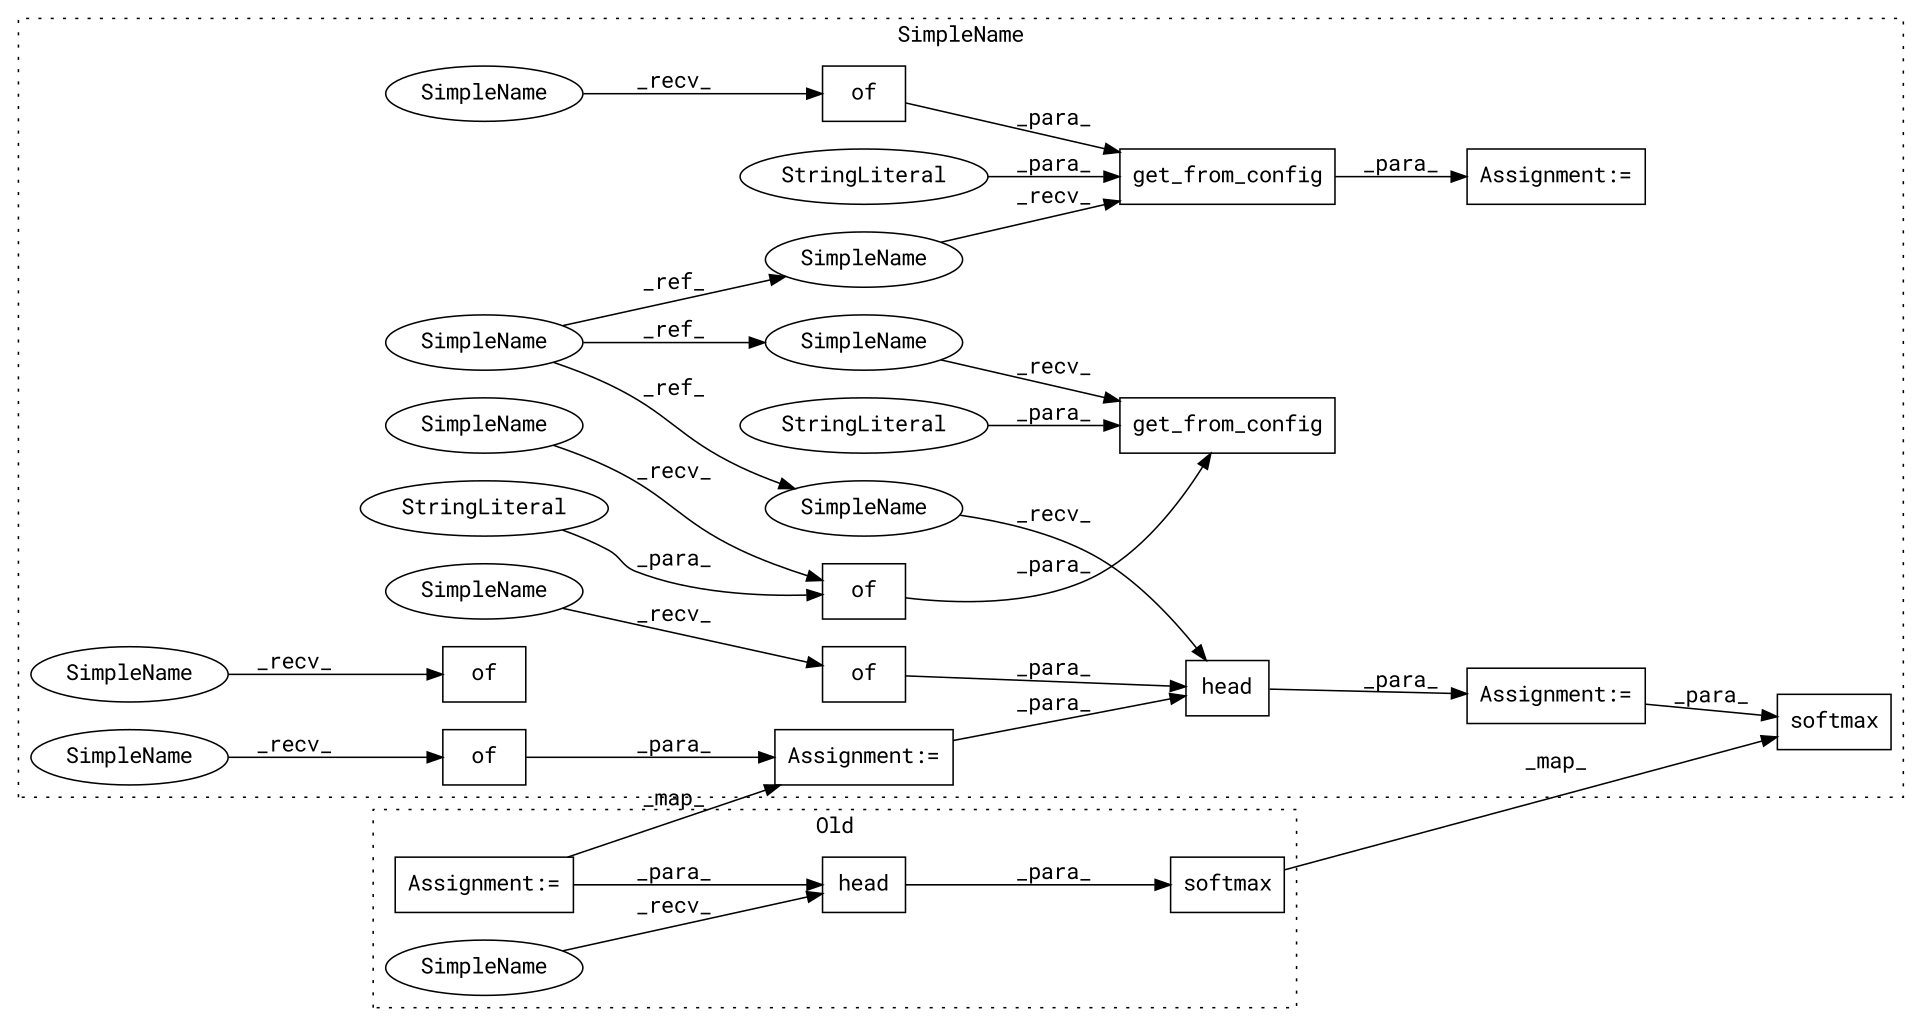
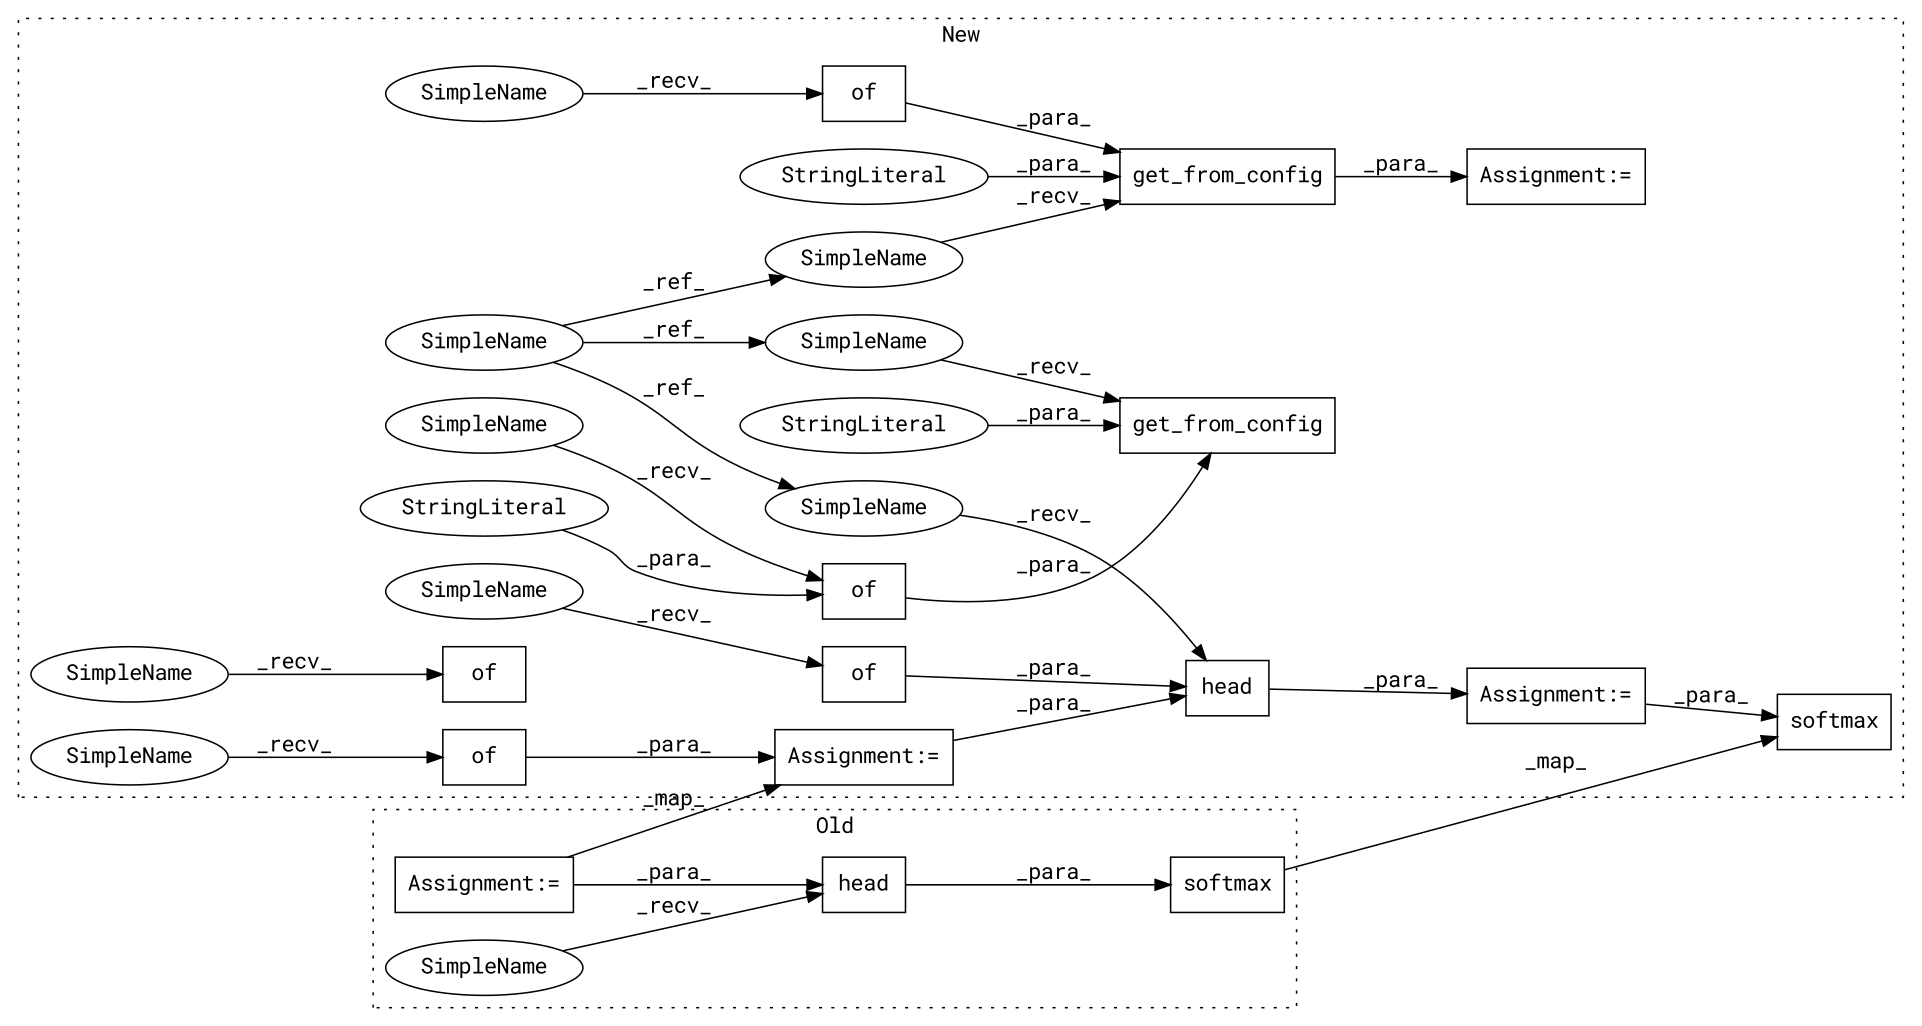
(961, 36) -> (961, 36)
